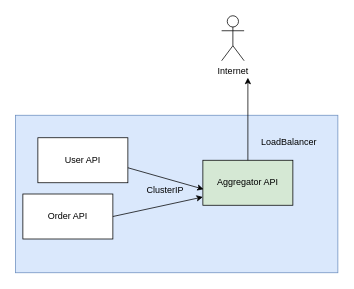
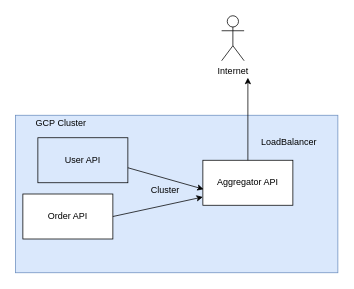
none -> (61, 123)
(83, 160) -> (83, 160)
(248, 183) -> (248, 183)
(165, 190) -> (165, 190)
